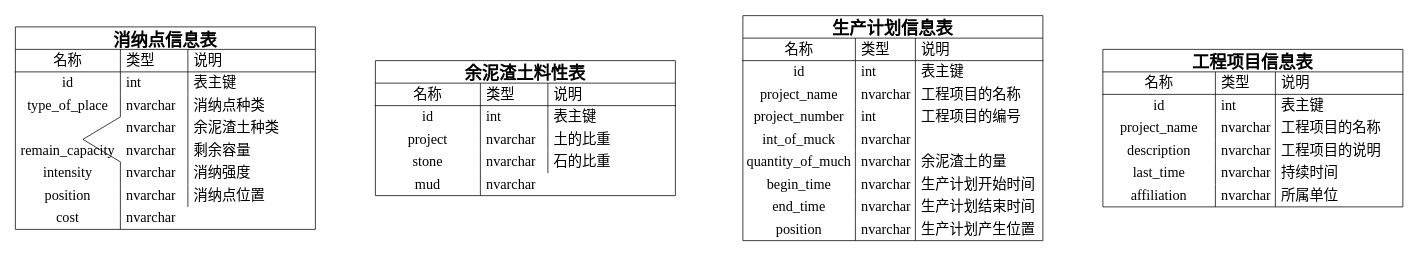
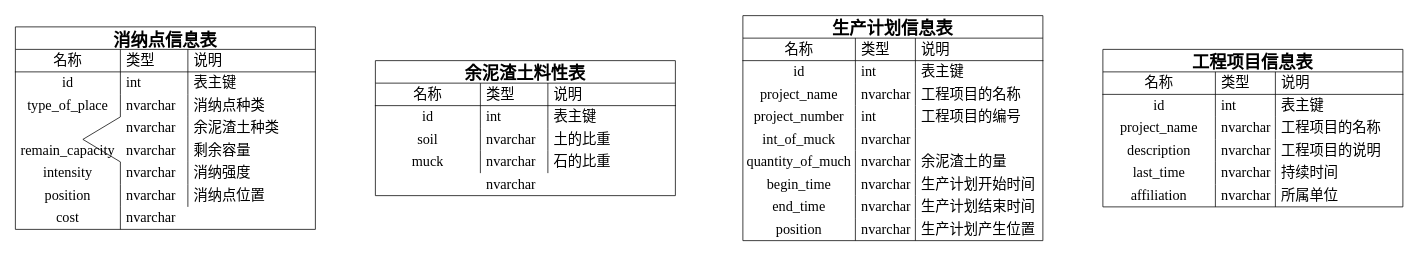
(428, 139) -> (428, 139)
(428, 162) -> (428, 162)
(428, 184) -> none
